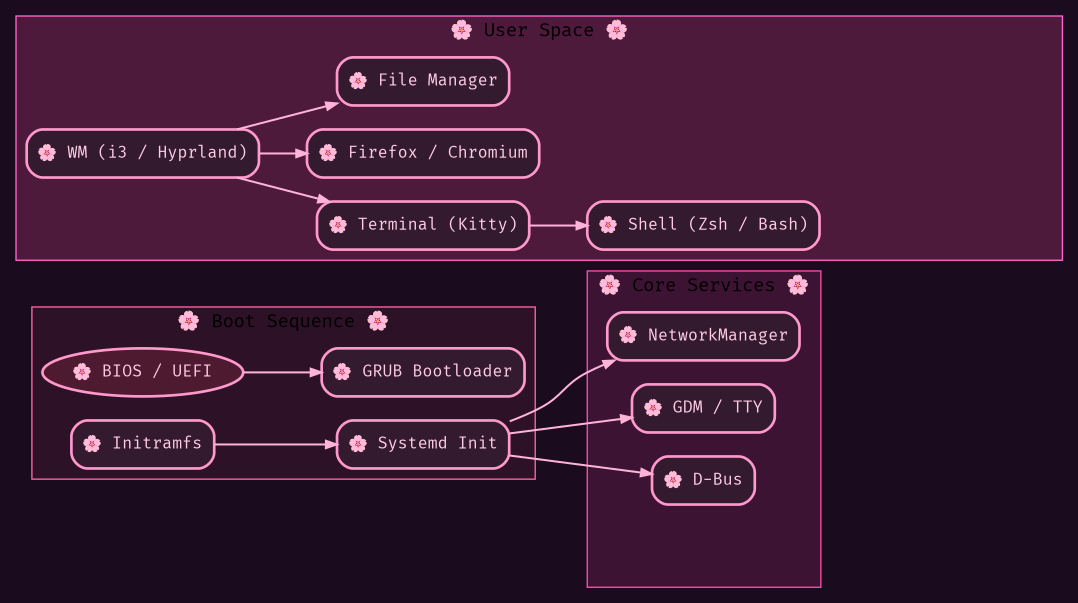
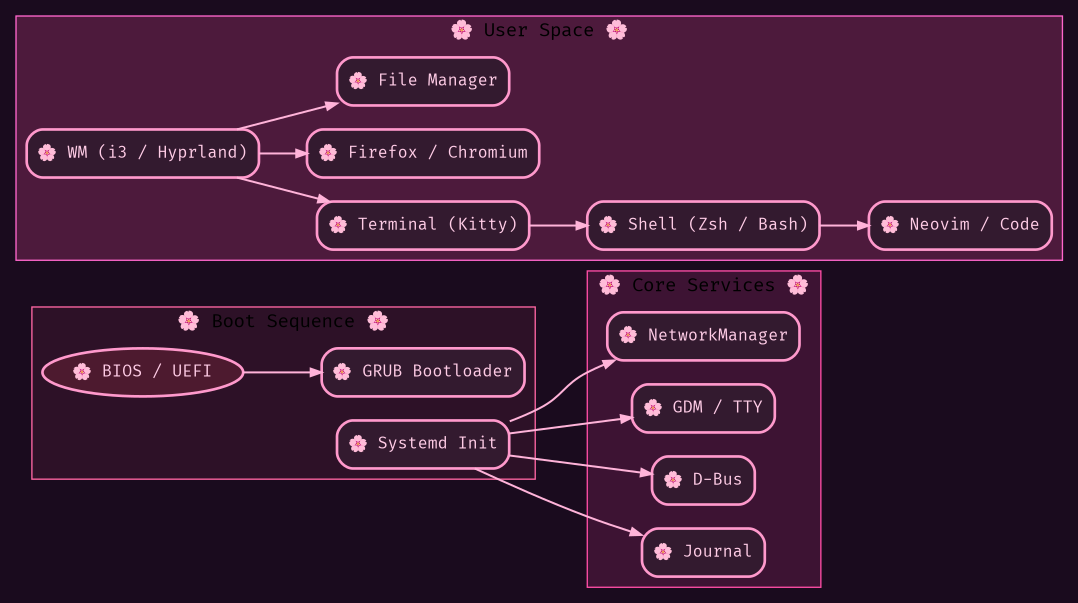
none -> (960, 226)
(143, 444) -> none
none -> (703, 553)
